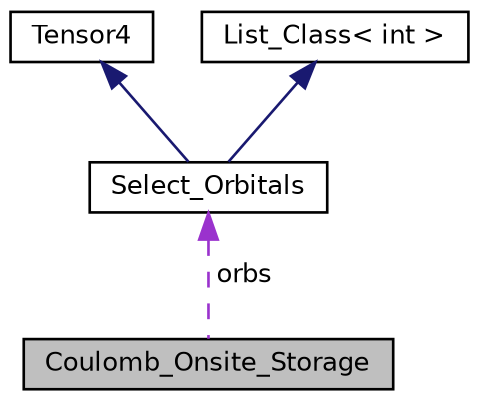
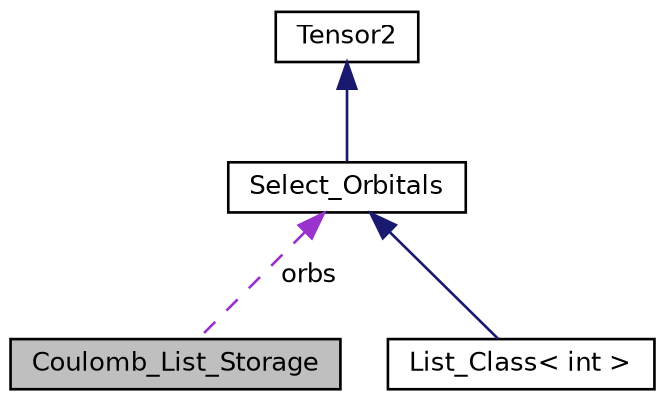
(82, 37) -> (347, 37)
(263, 122) -> (444, 285)
(208, 364) -> (175, 364)
